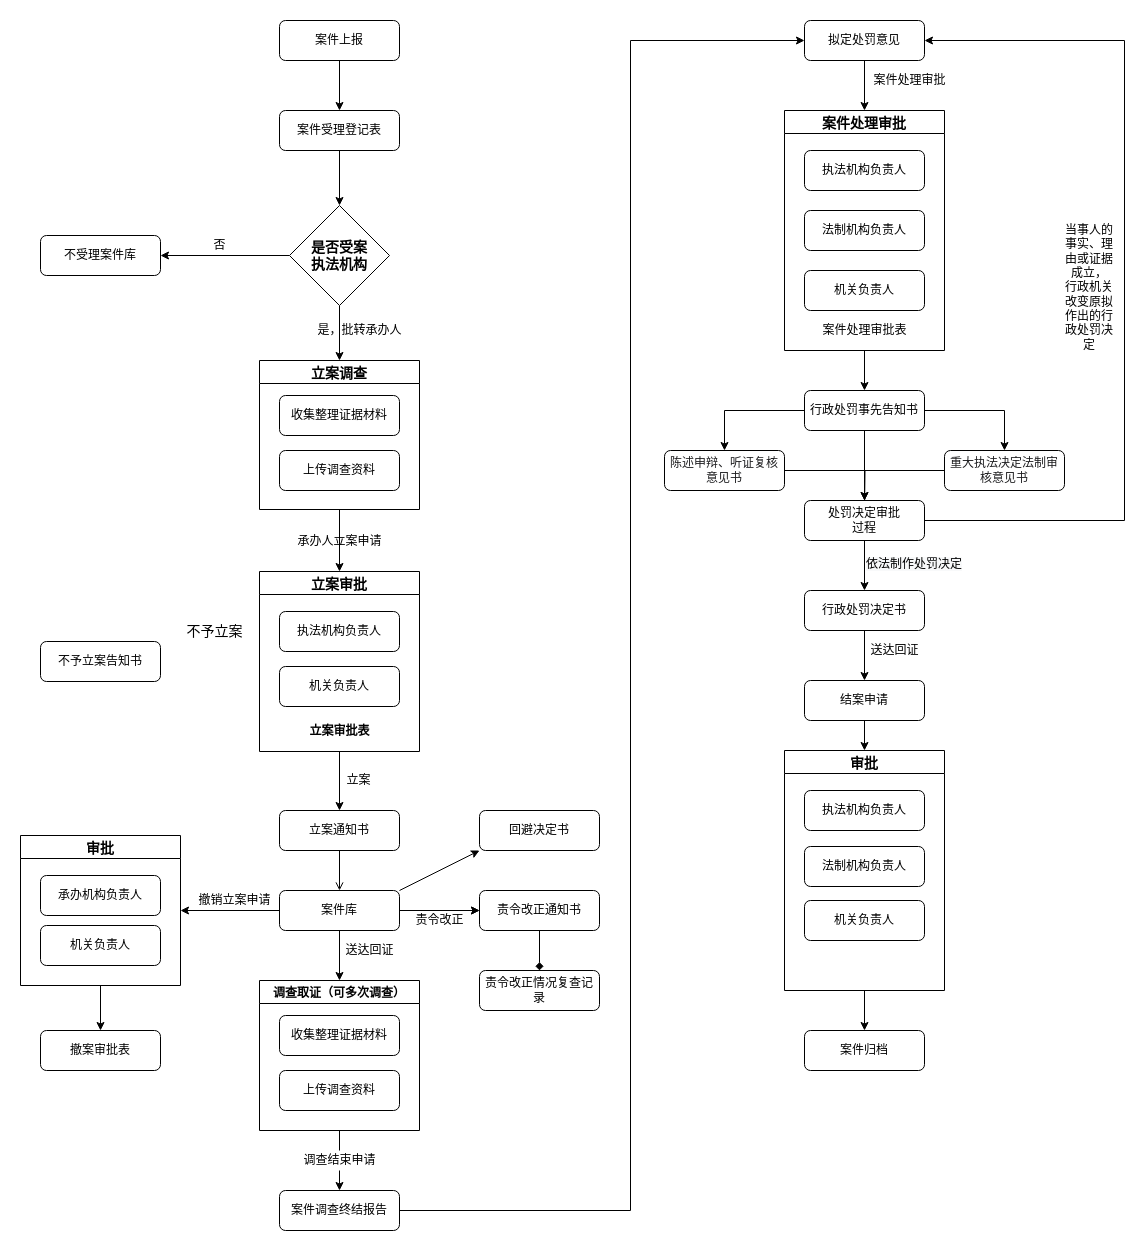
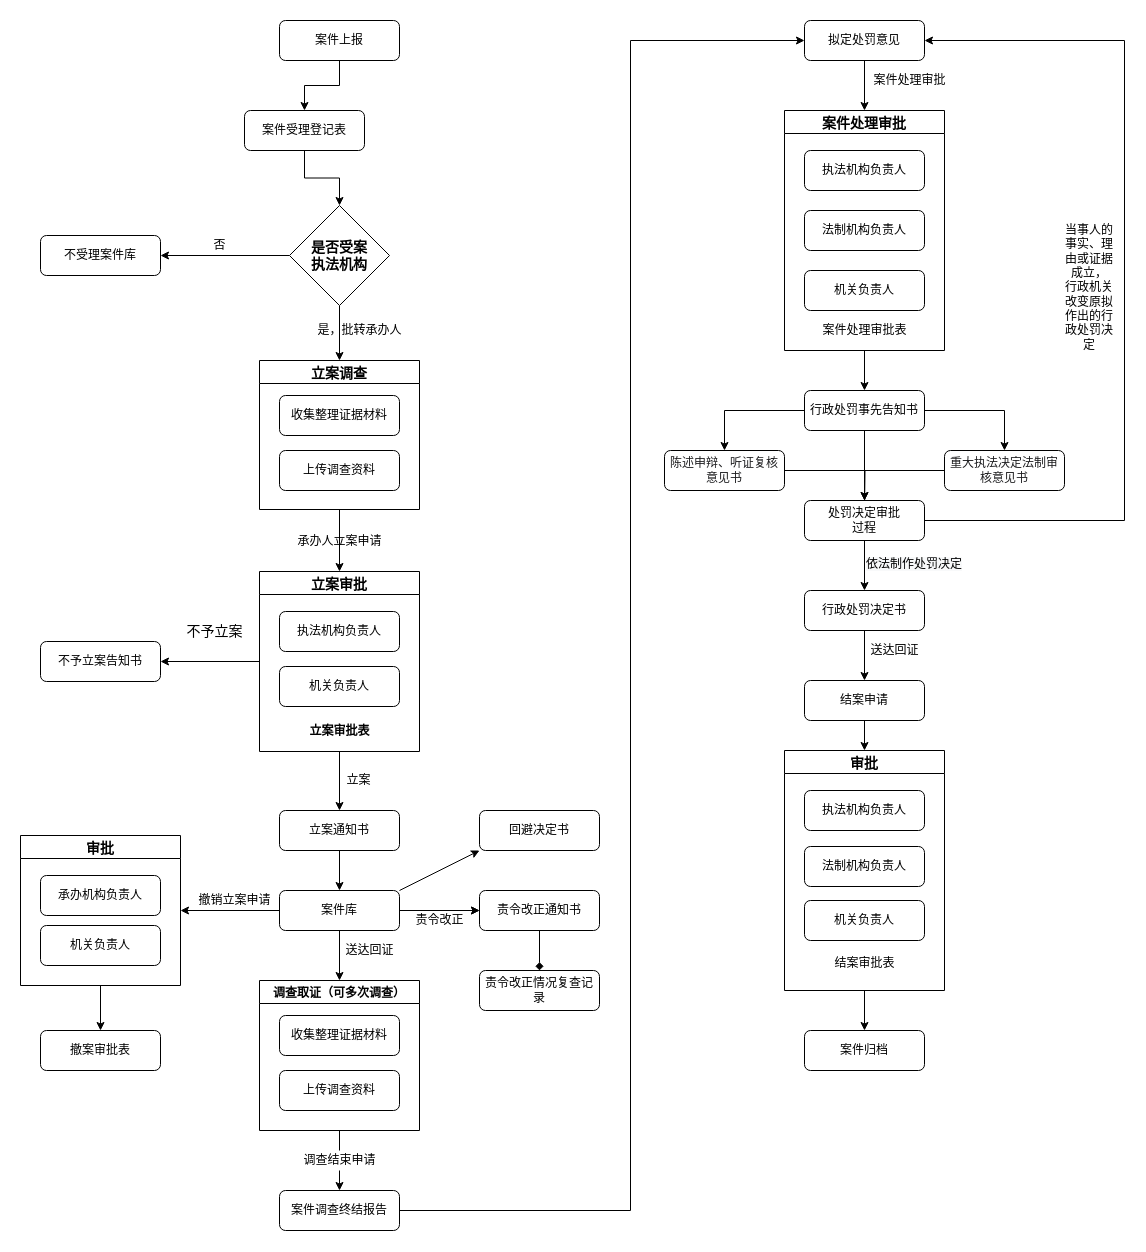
(340, 131) -> (305, 131)
none -> (212, 662)
(340, 883) -> (340, 882)
none -> (865, 964)
